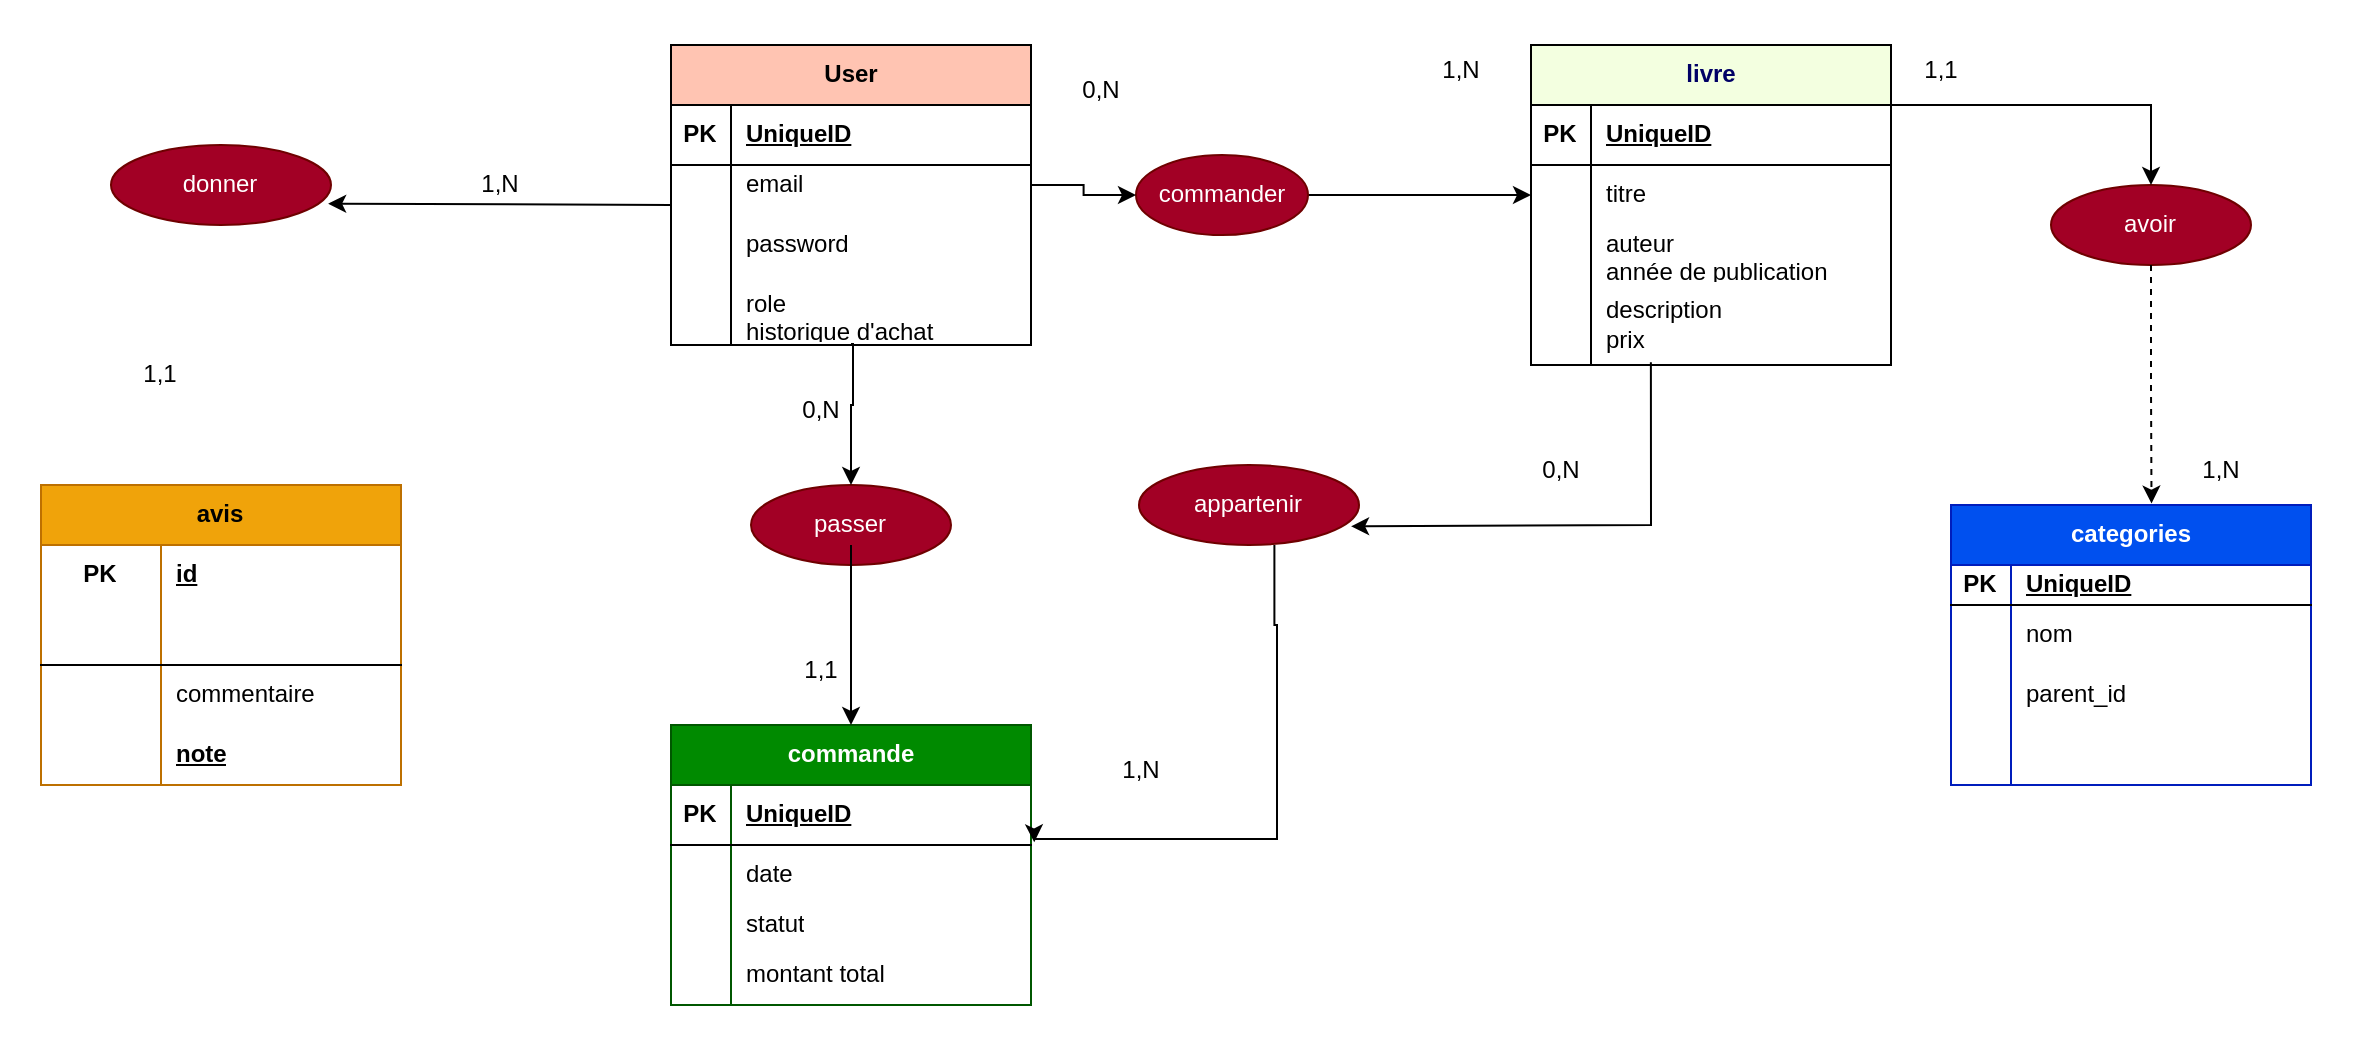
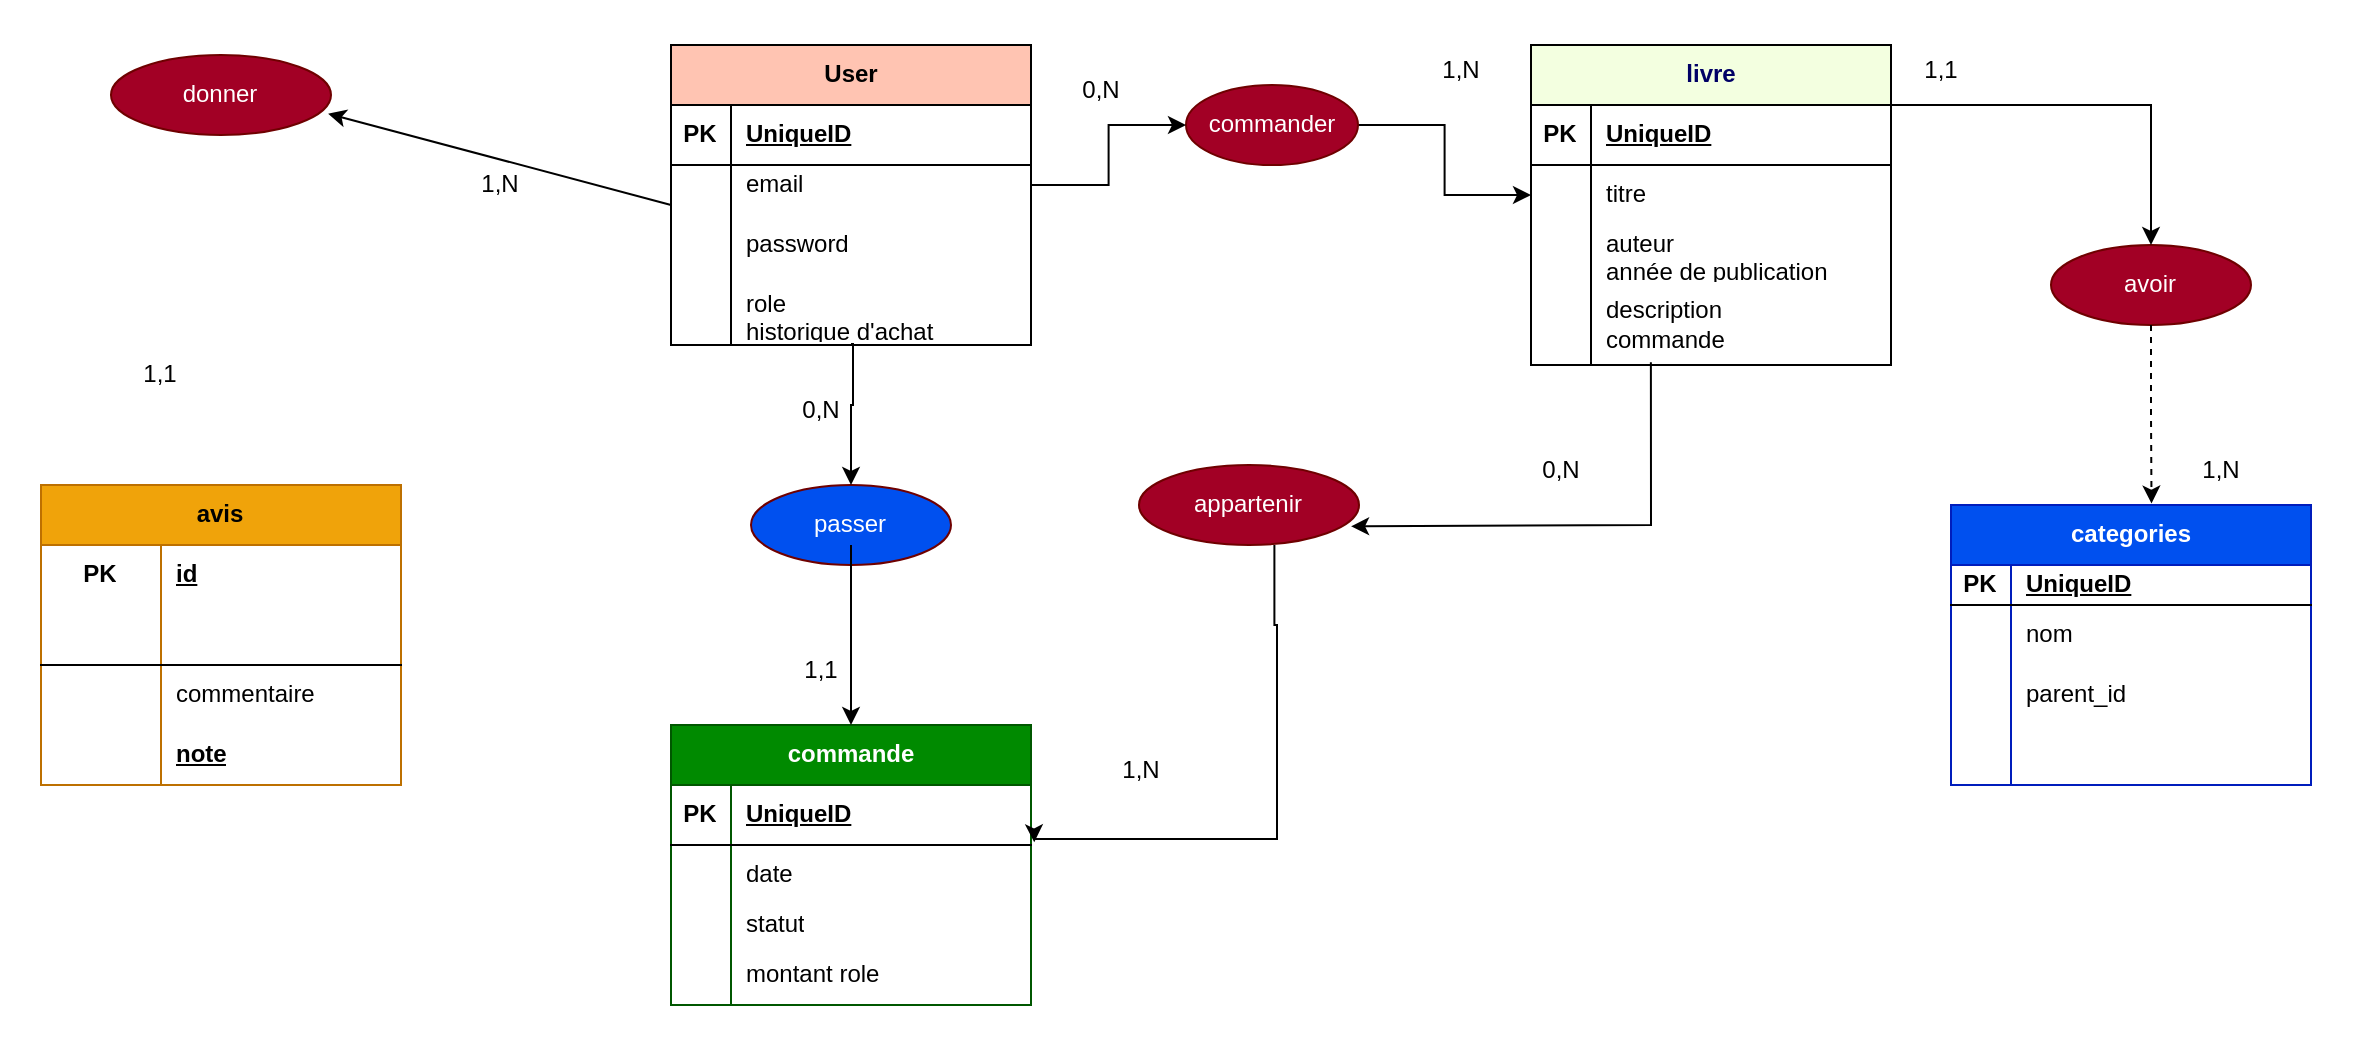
(221, 185) -> (221, 95)
(1222, 195) -> (1272, 125)
(2151, 225) -> (2151, 285)
(1675, 325) -> (1675, 325)
(851, 525) -> (851, 525)
(828, 975) -> (821, 975)
